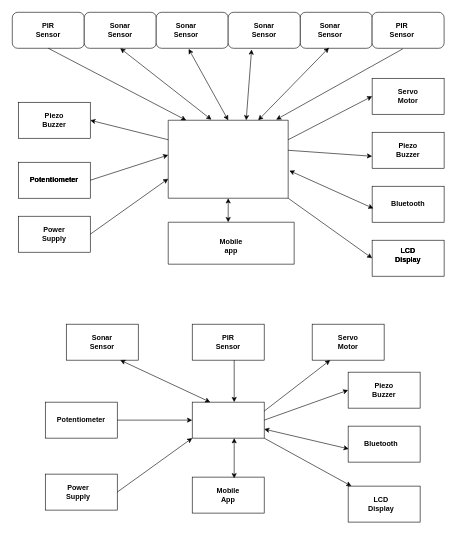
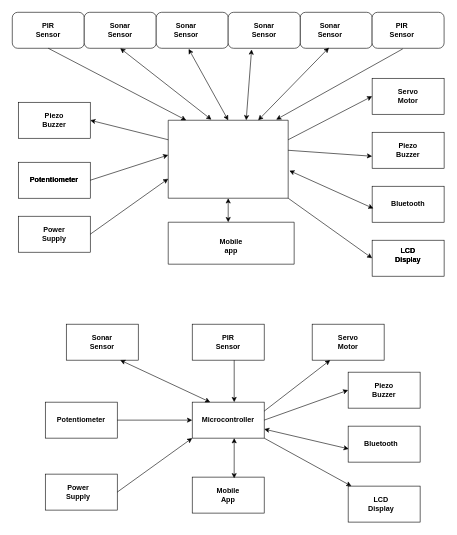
none -> (228, 420)
